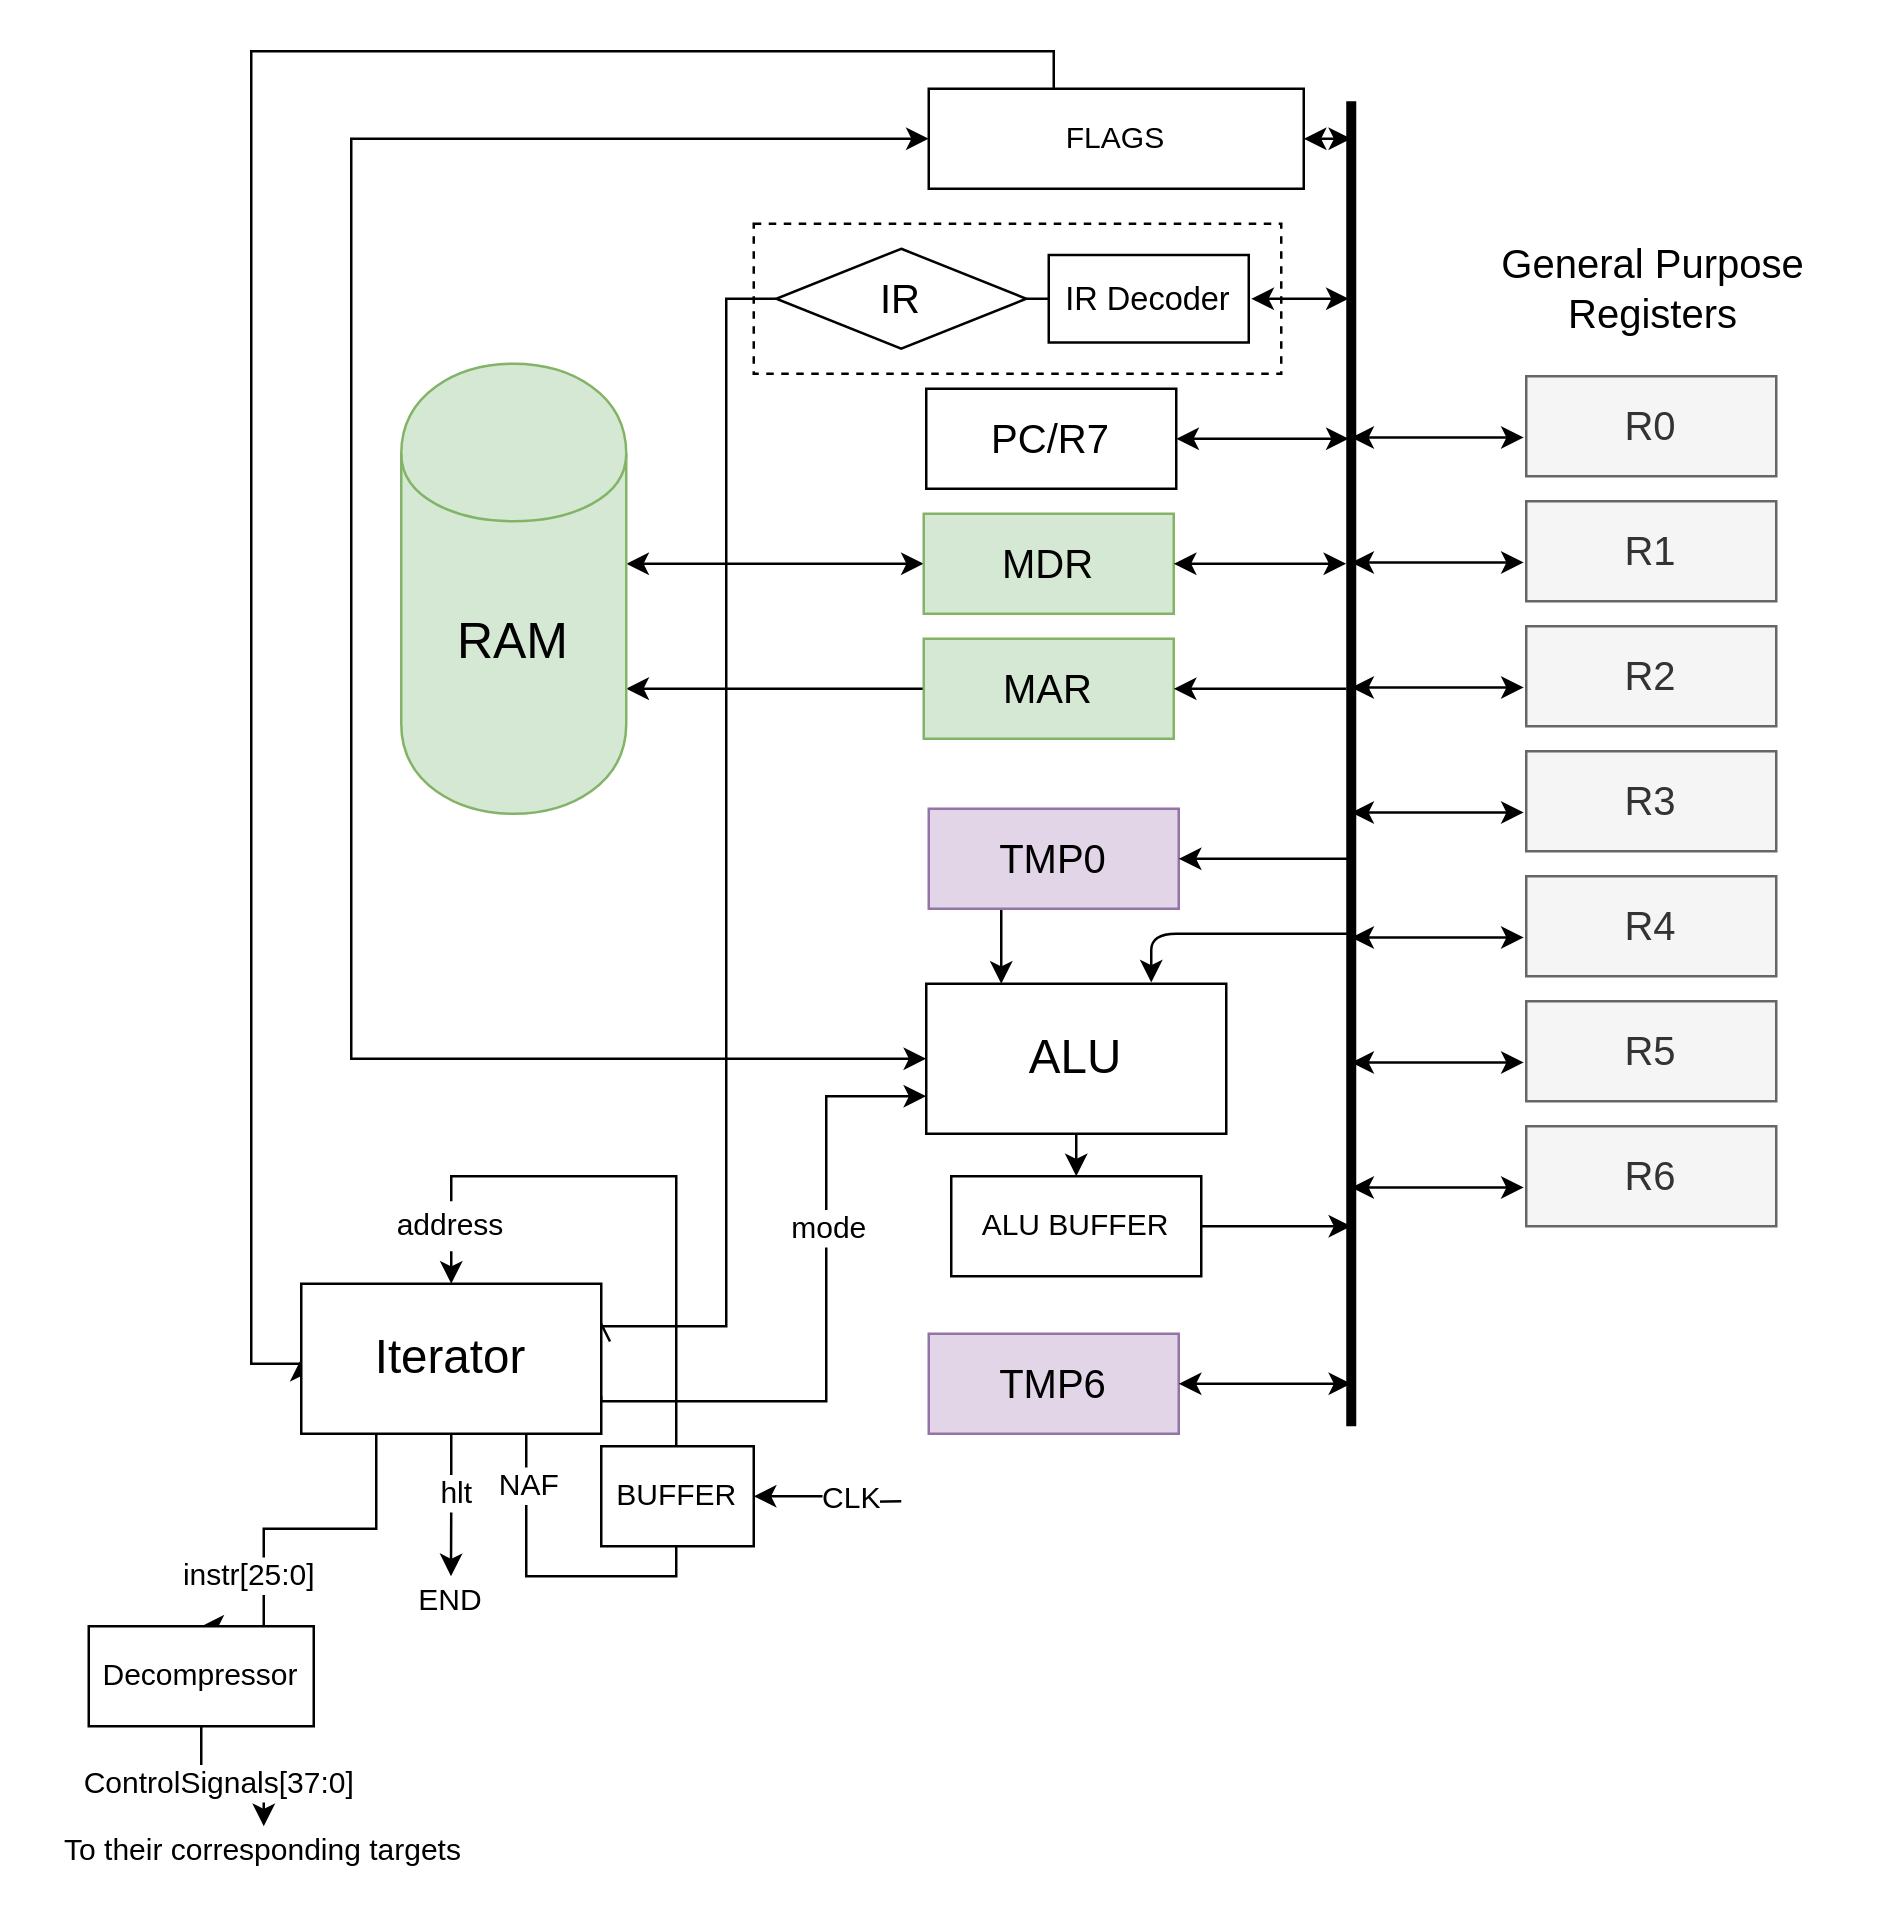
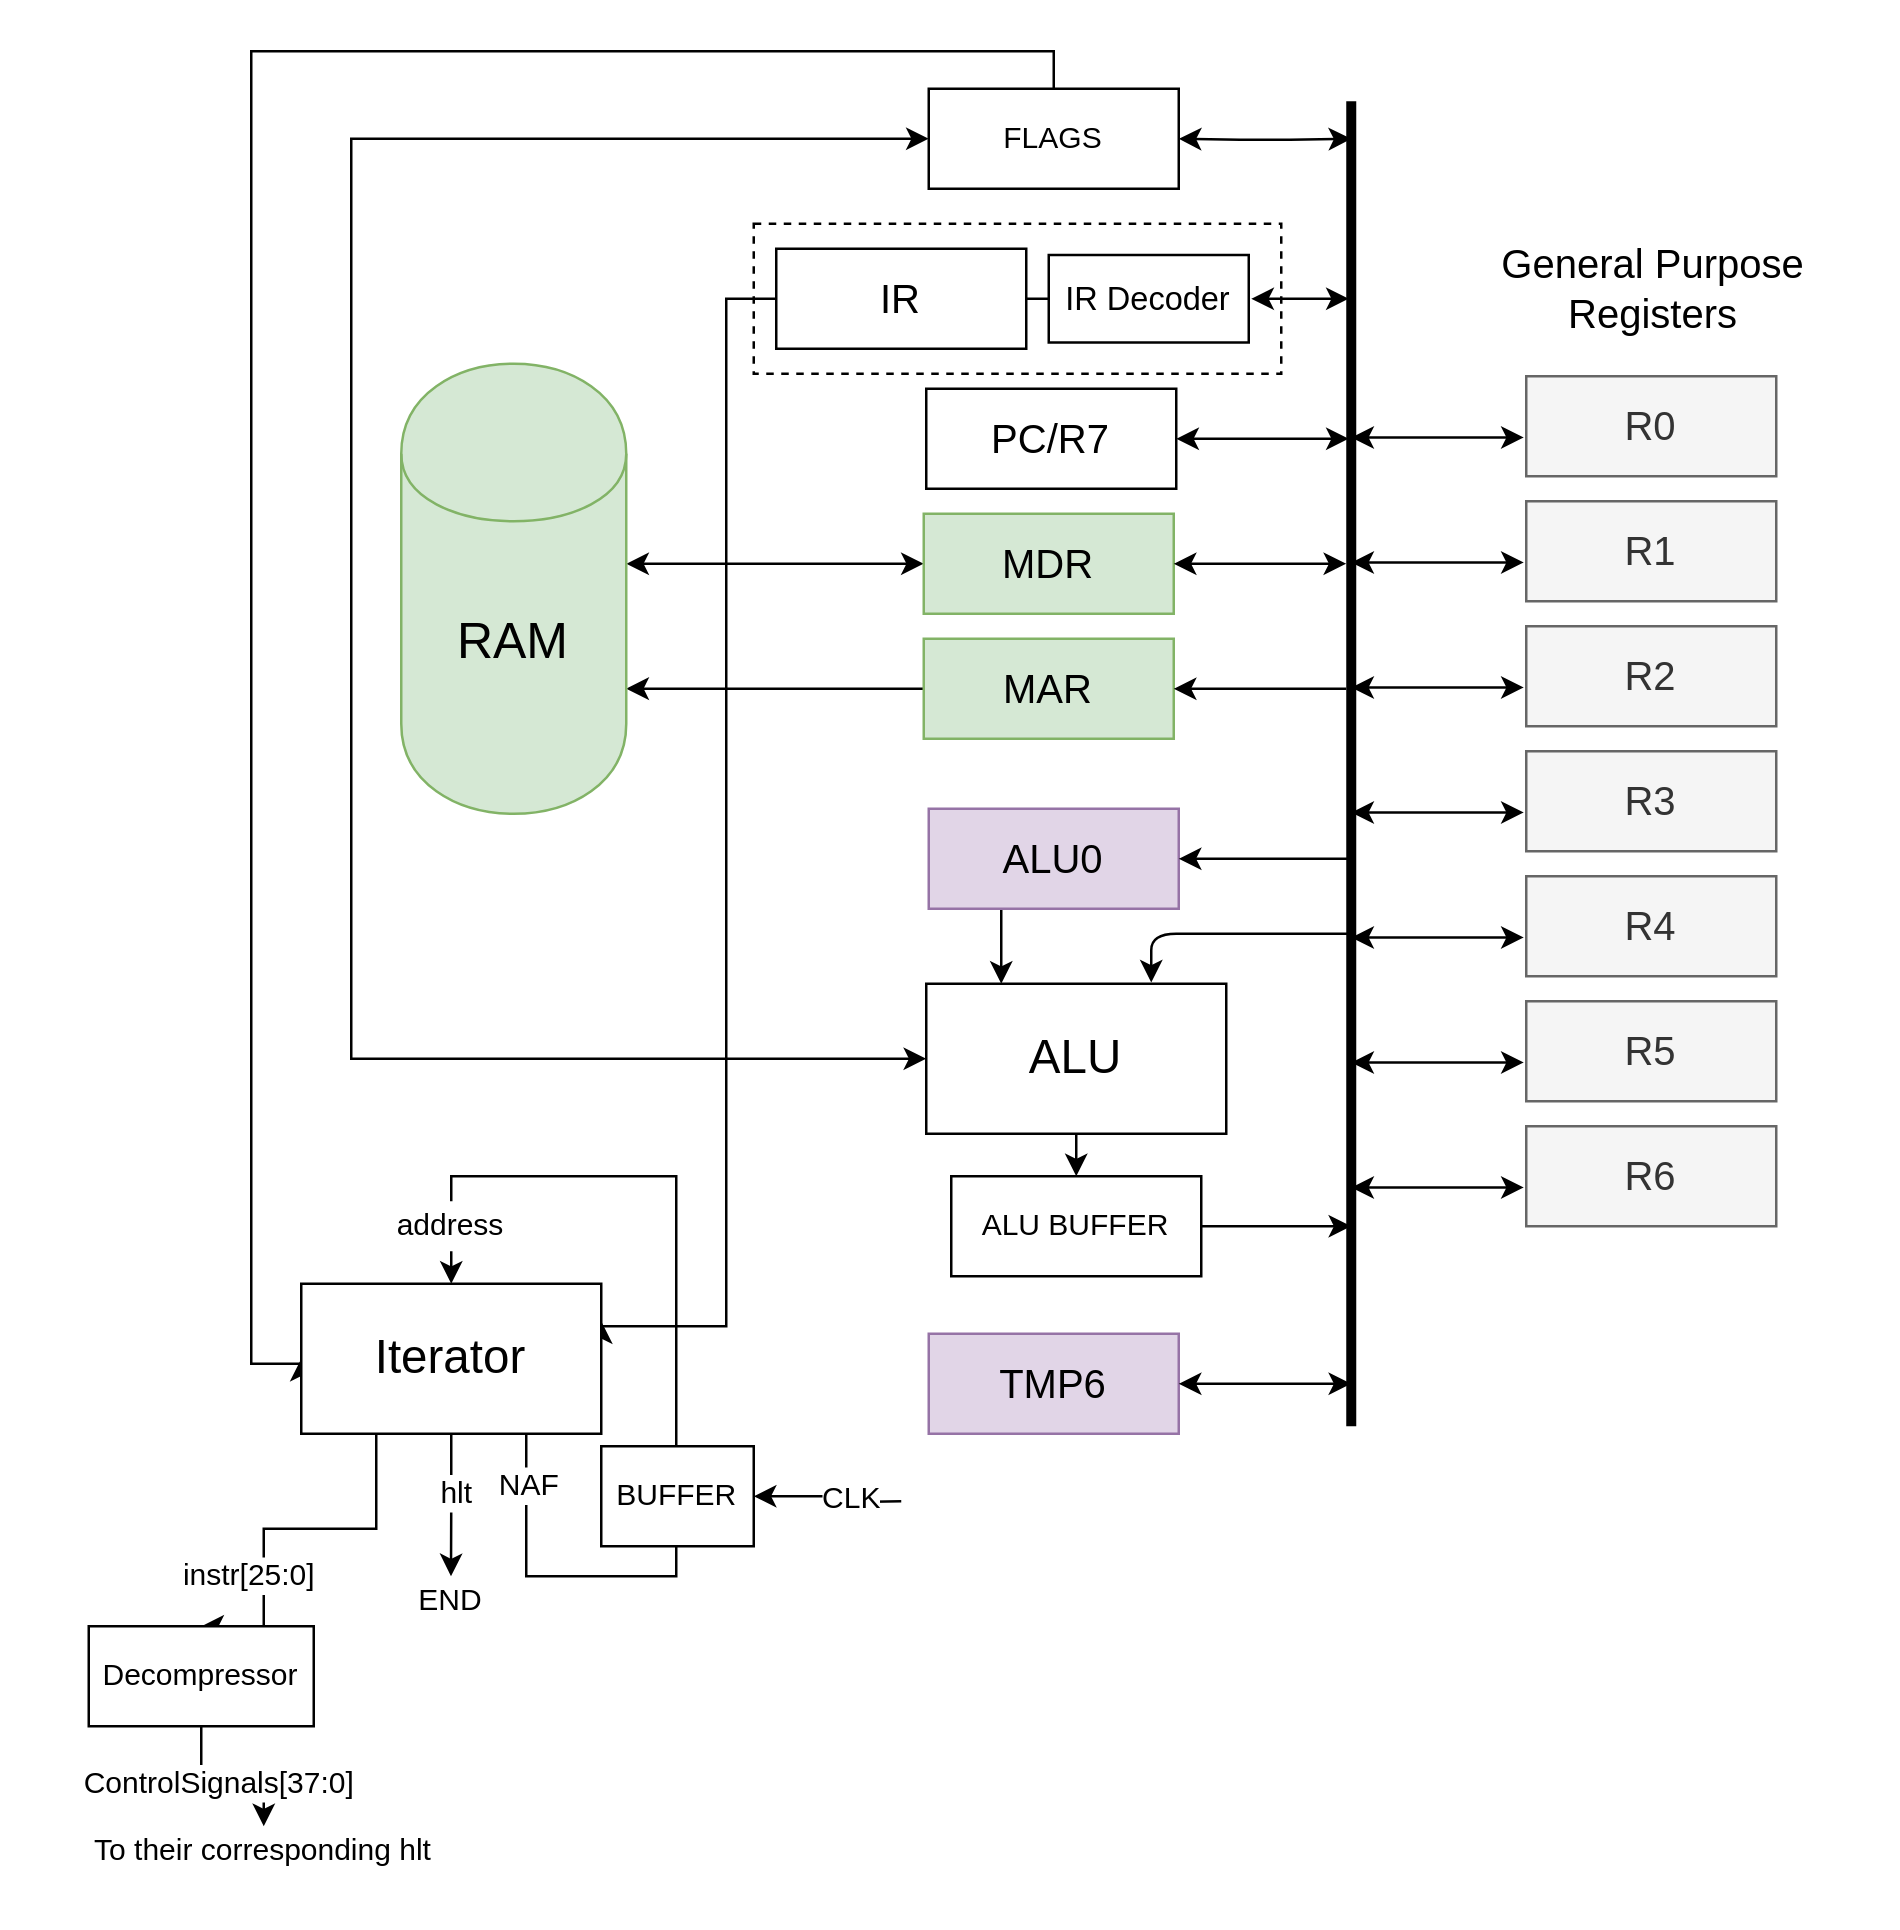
(1116, 139) -> (1054, 139)
(775, 299) -> (601, 1333)
(901, 299) -> (901, 299)
(1054, 859) -> (1054, 859)
(826, 1384) -> none
(264, 1851) -> (264, 1851)
